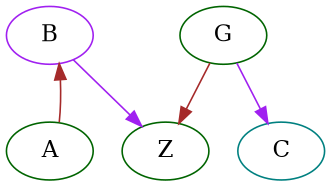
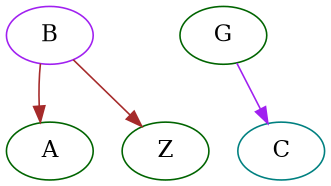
(198, 86) -> none
(102, 87) -> (102, 87)
(61, 101) -> (39, 85)
